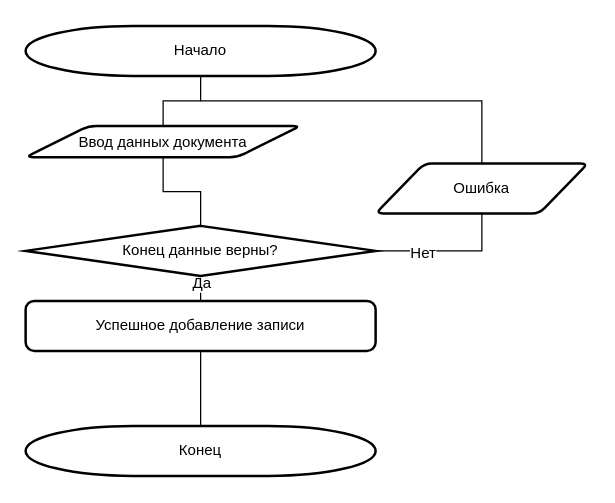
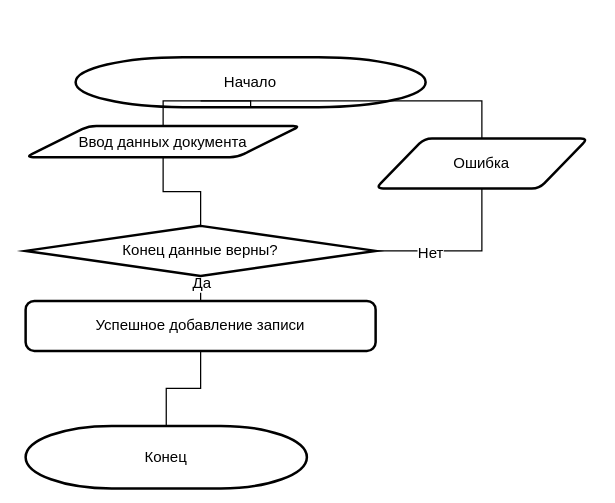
(201, 51) -> (251, 82)
(482, 188) -> (482, 163)
(201, 451) -> (166, 457)
